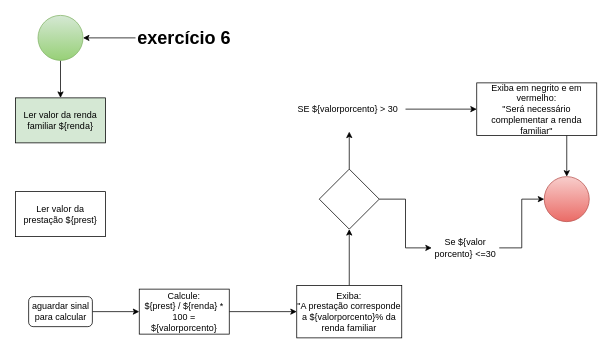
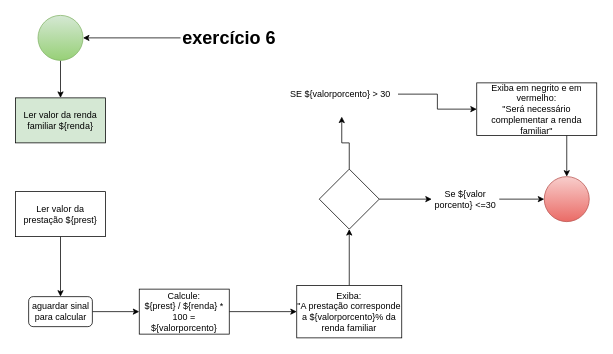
(184, 38) -> (229, 38)
(349, 109) -> (342, 94)
(465, 248) -> (465, 199)
none -> (60, 264)
